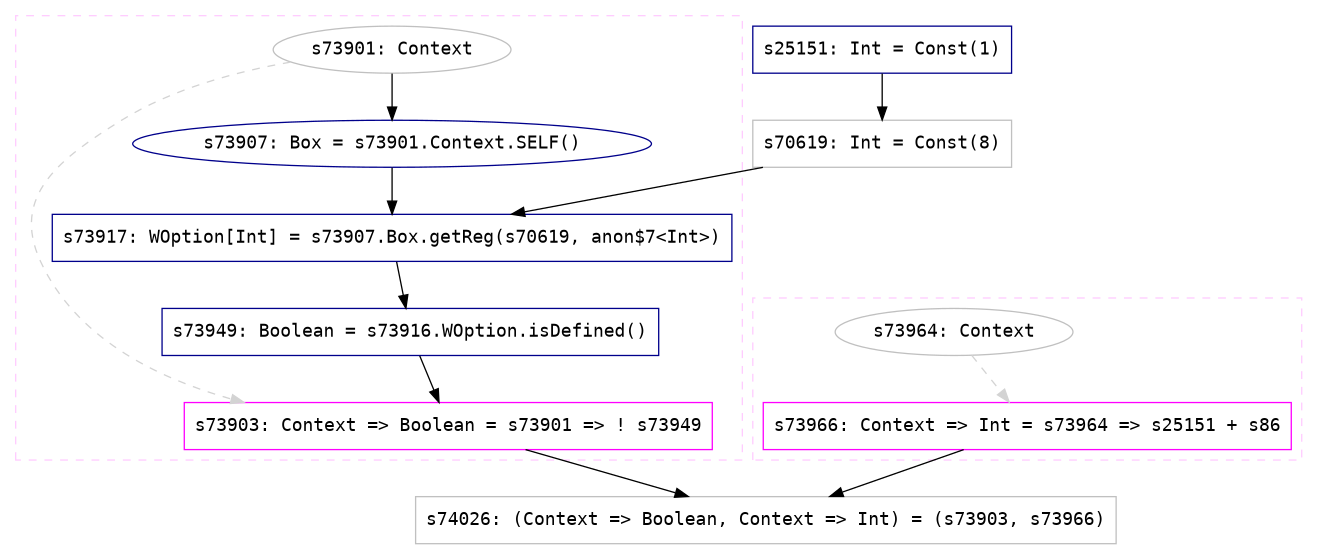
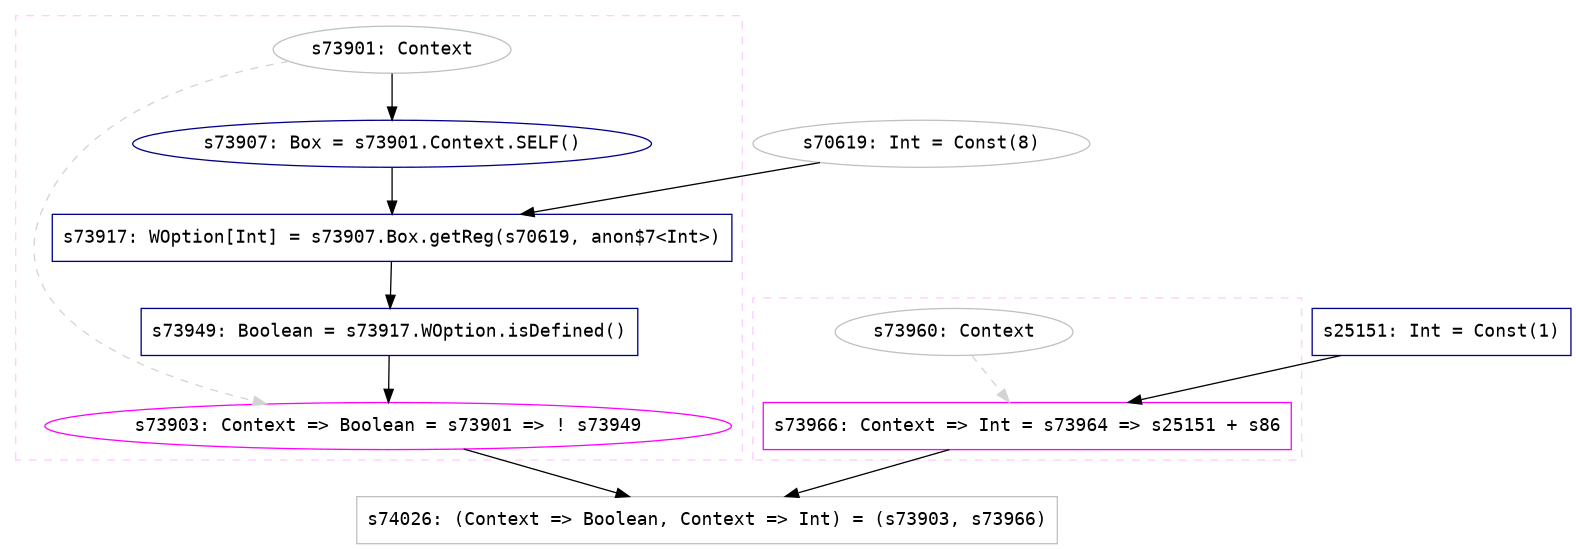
(882, 90) -> (1241, 378)
(882, 144) -> (921, 144)
(410, 332) -> (389, 332)
(954, 332) -> (954, 332)
(448, 426) -> (388, 426)
